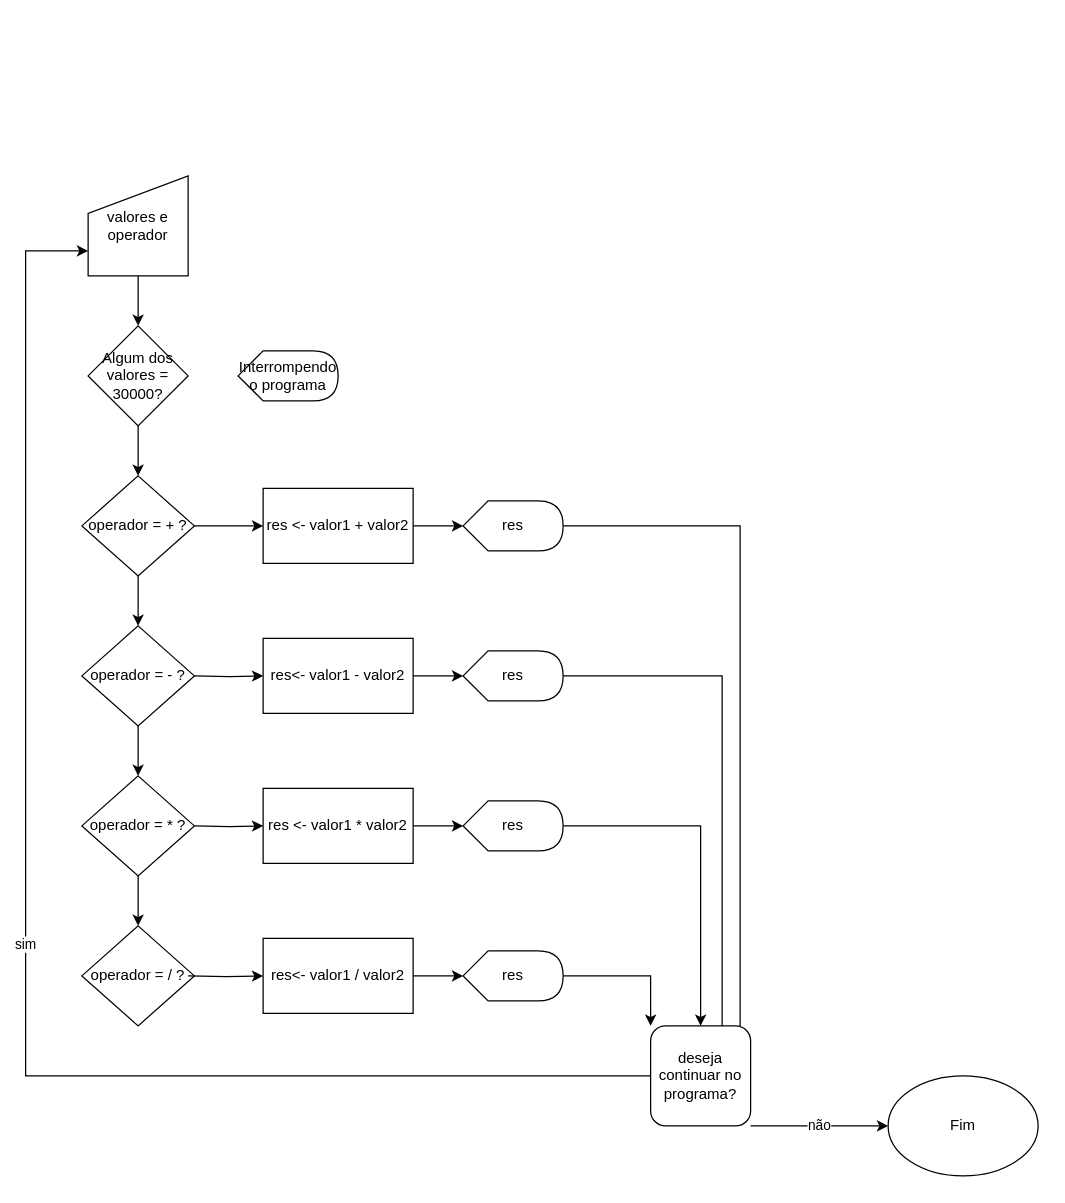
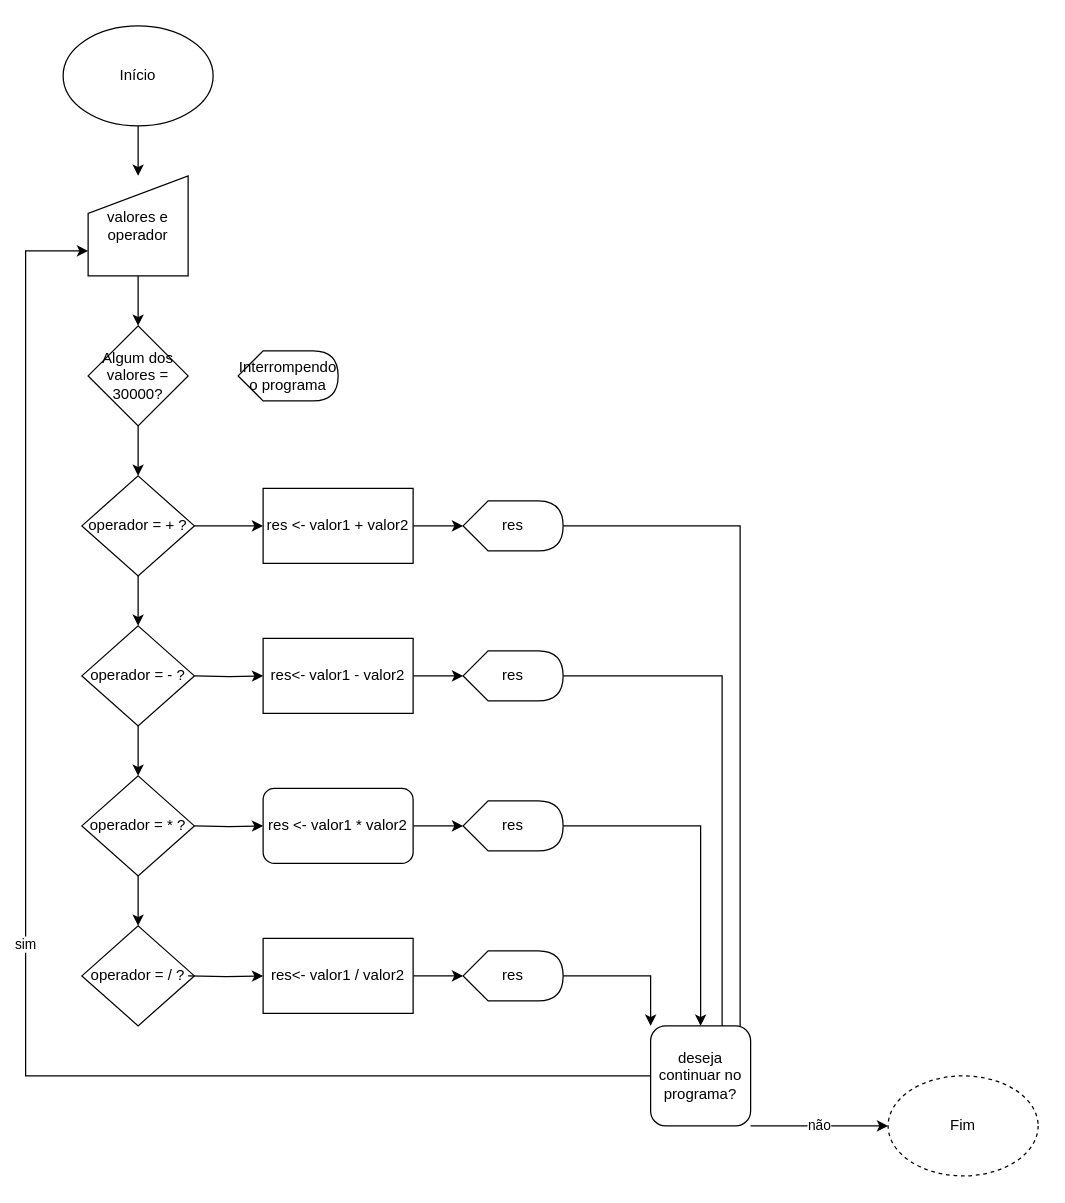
none -> (138, 76)
none -> (138, 147)
(338, 826) -> (338, 826)
(963, 1126) -> (963, 1126)
